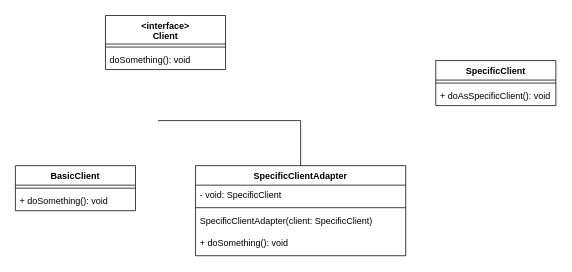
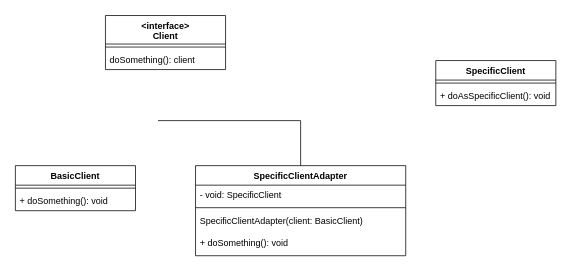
(153, 60) -> (157, 60)
(299, 221) -> (292, 221)
